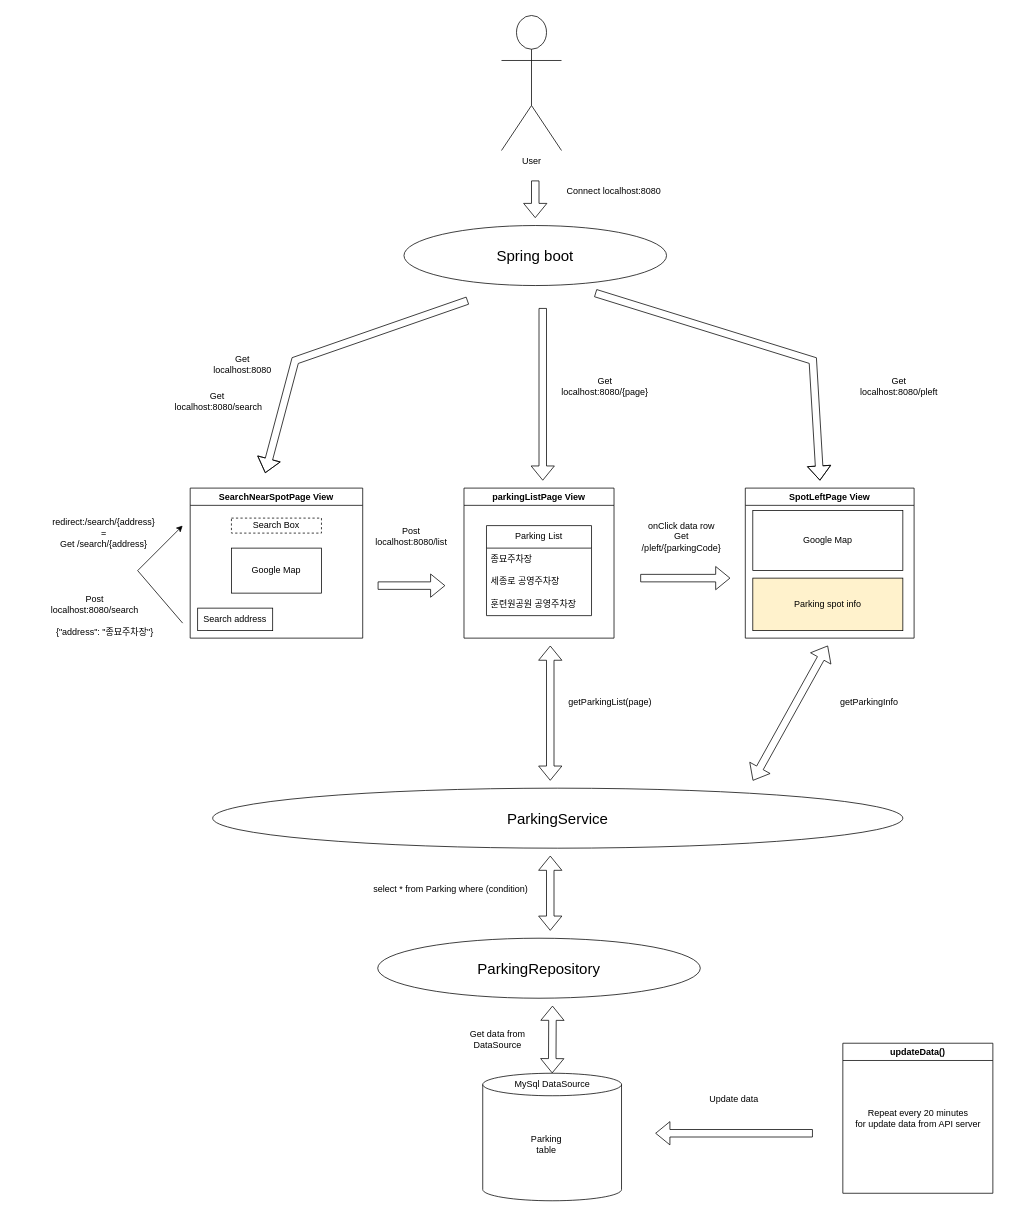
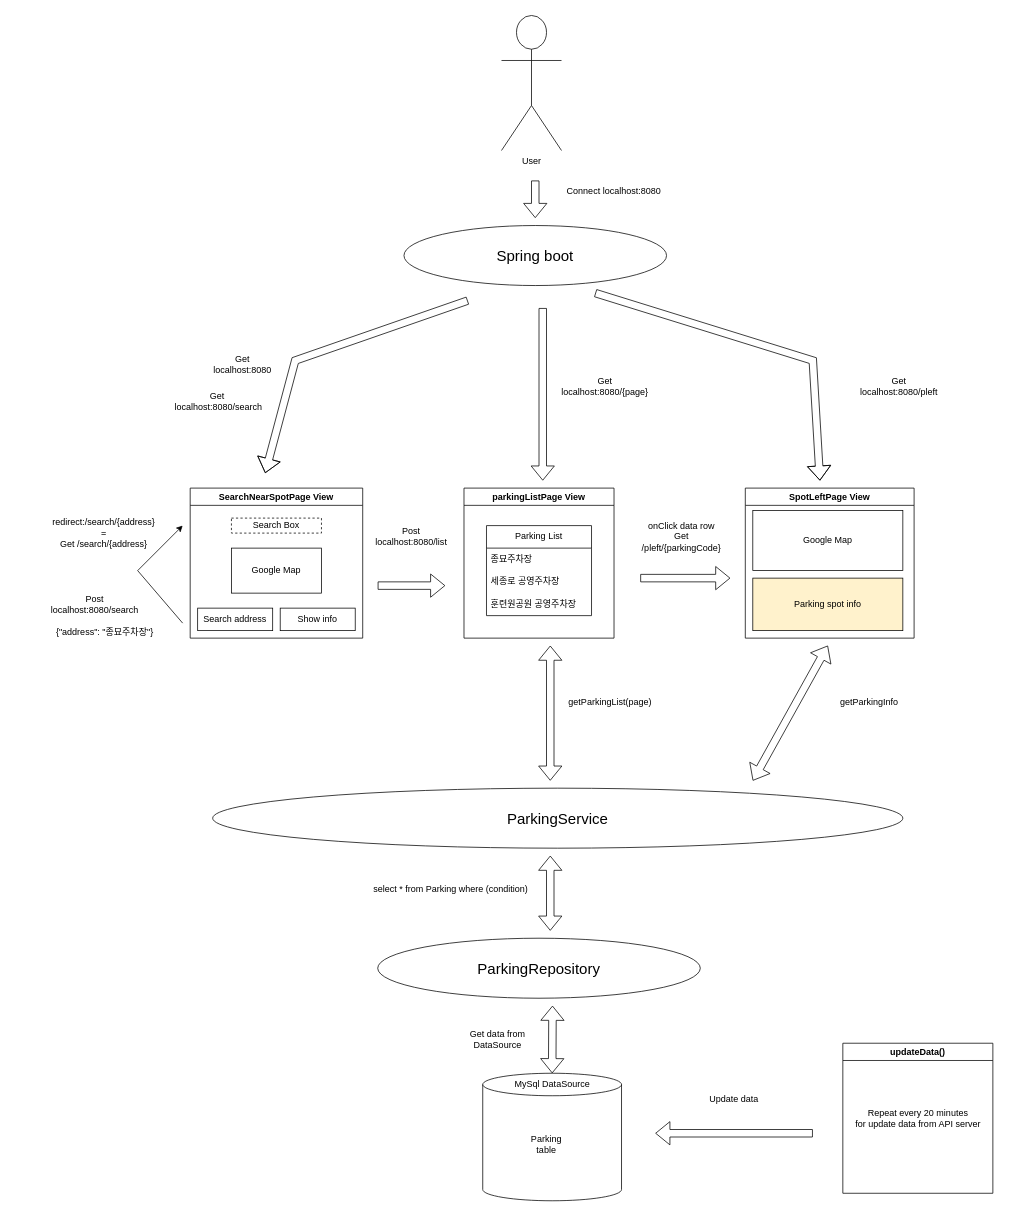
none -> (318, 619)
